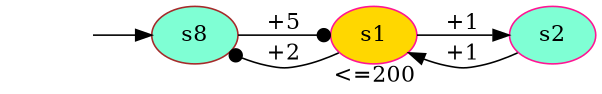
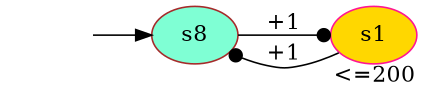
(284, 23) -> (284, 23)
(553, 35) -> none
(284, 54) -> (284, 54)
